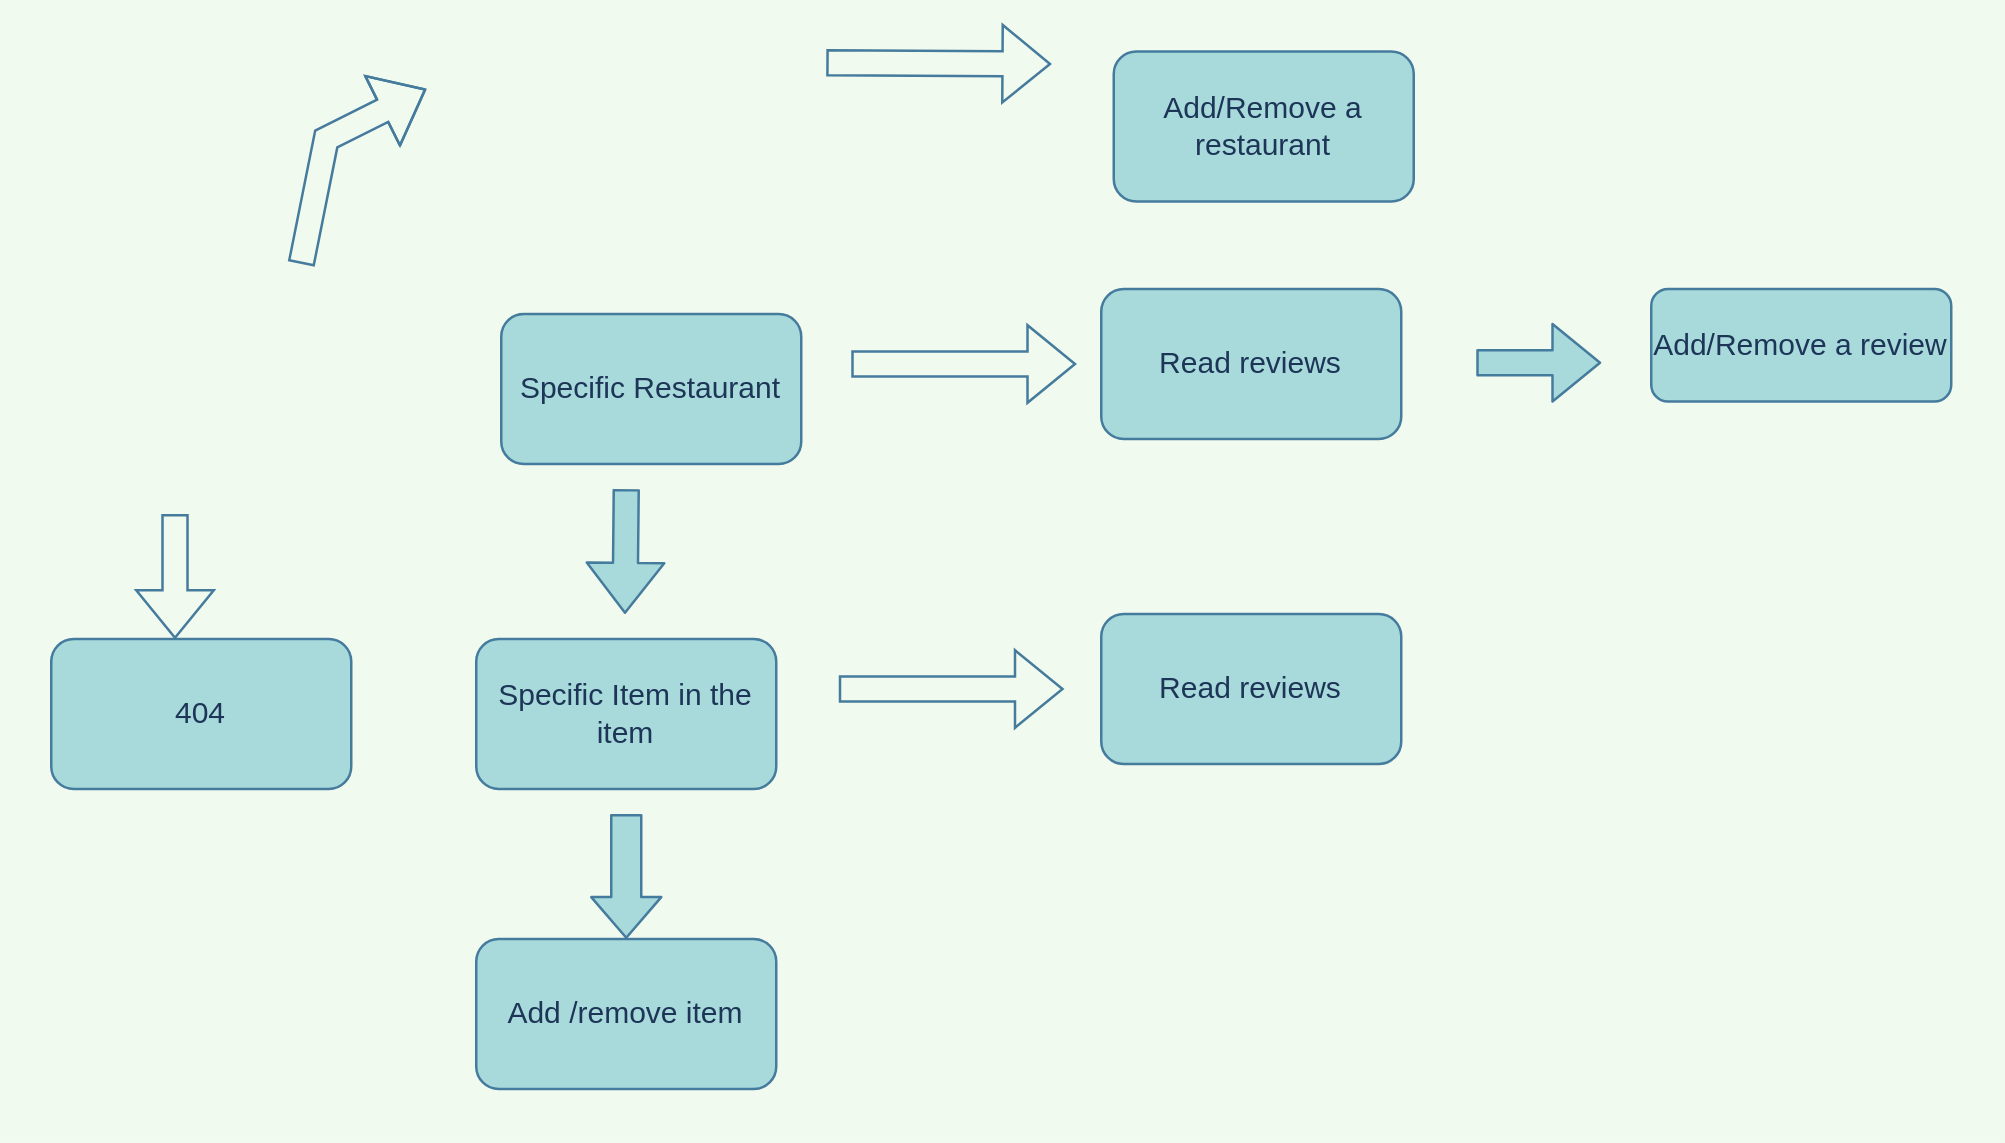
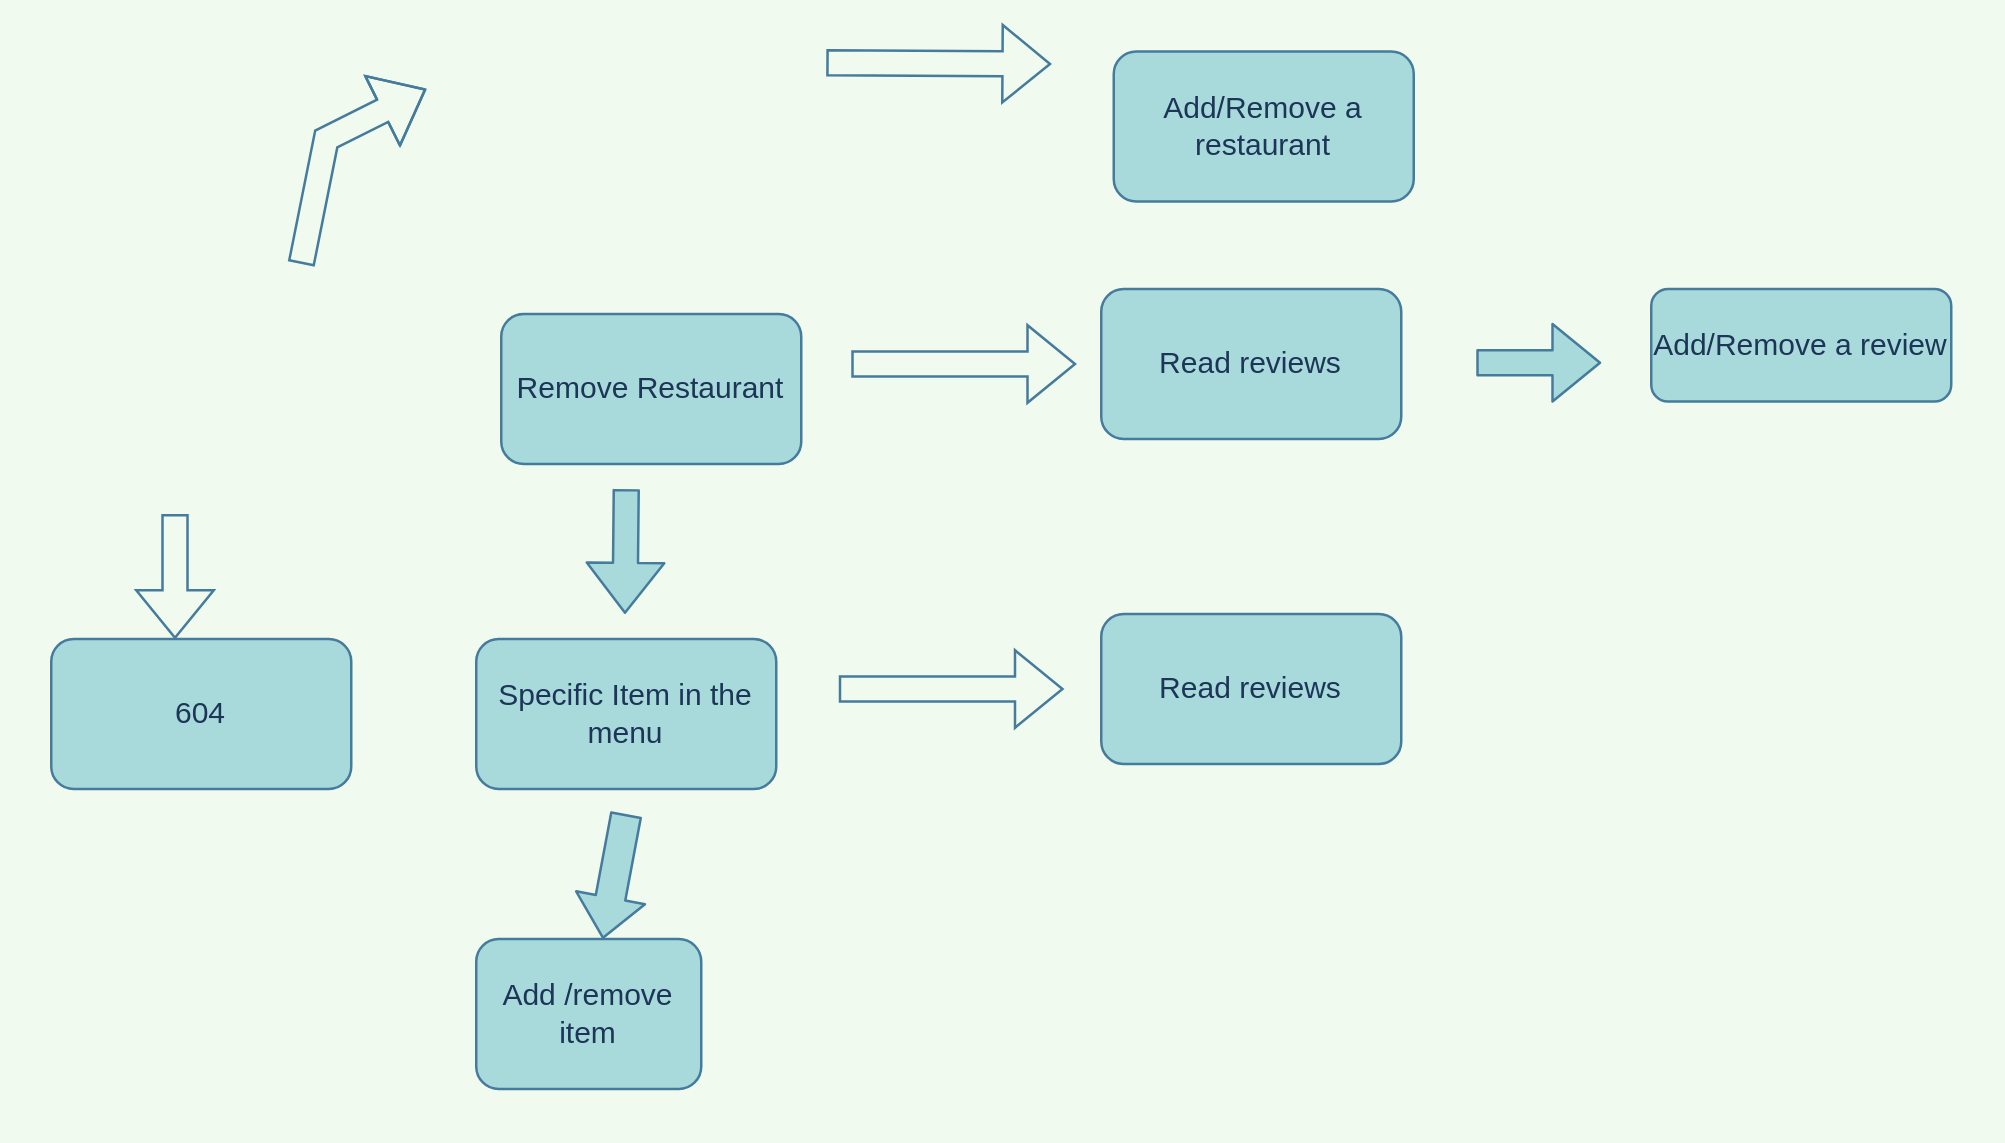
(651, 389) -> (651, 389)
(201, 714) -> (201, 714)
(626, 714) -> (626, 714)
(626, 1014) -> (589, 1014)
